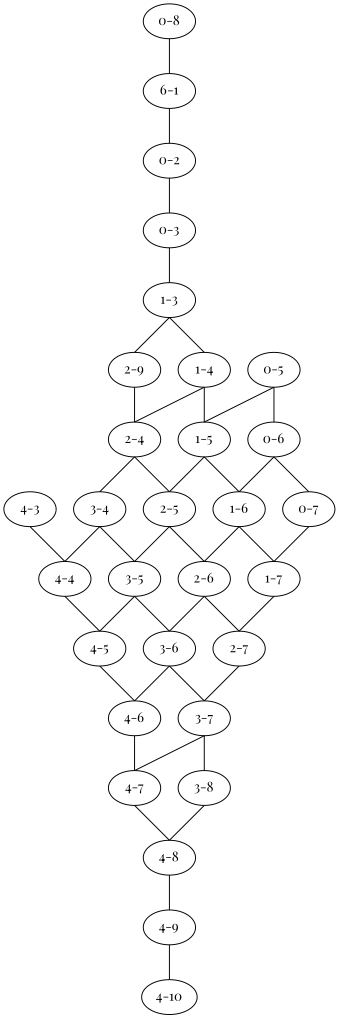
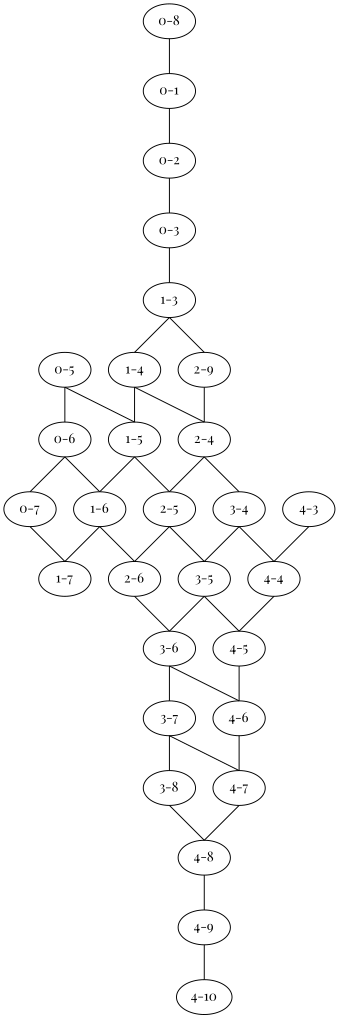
(169, 91) -> (169, 91)
(239, 649) -> none
